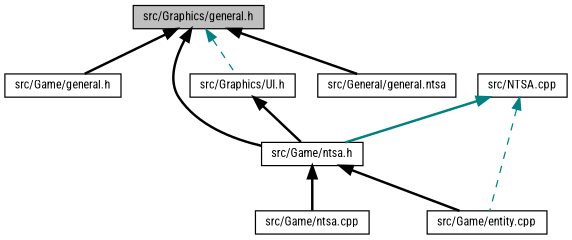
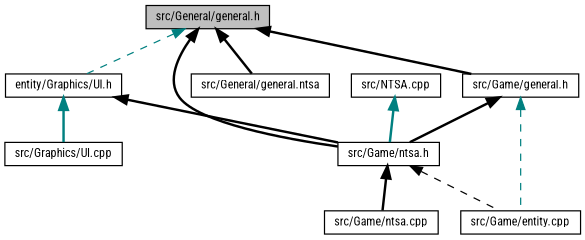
(199, 17) -> (208, 17)
(243, 86) -> (64, 86)
none -> (449, 123)
none -> (64, 154)
(503, 160) -> (521, 160)
(405, 190) -> (460, 191)
